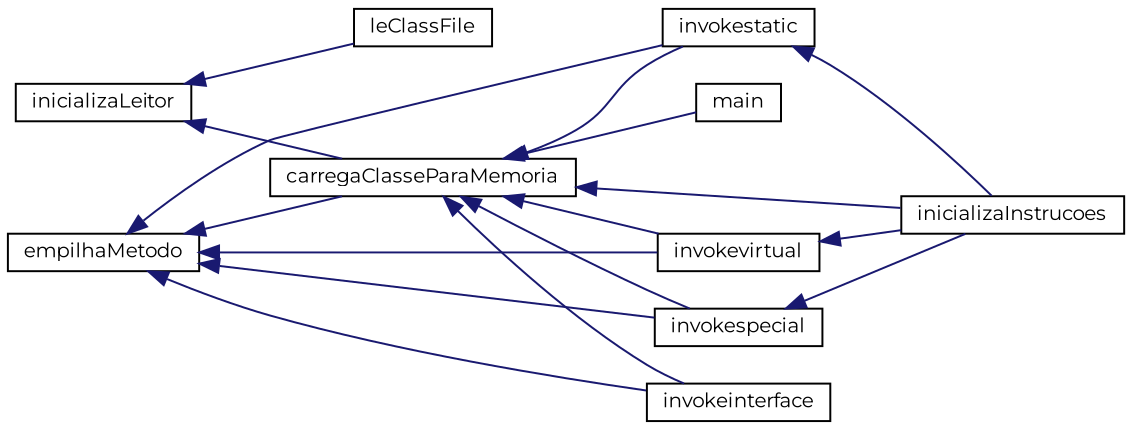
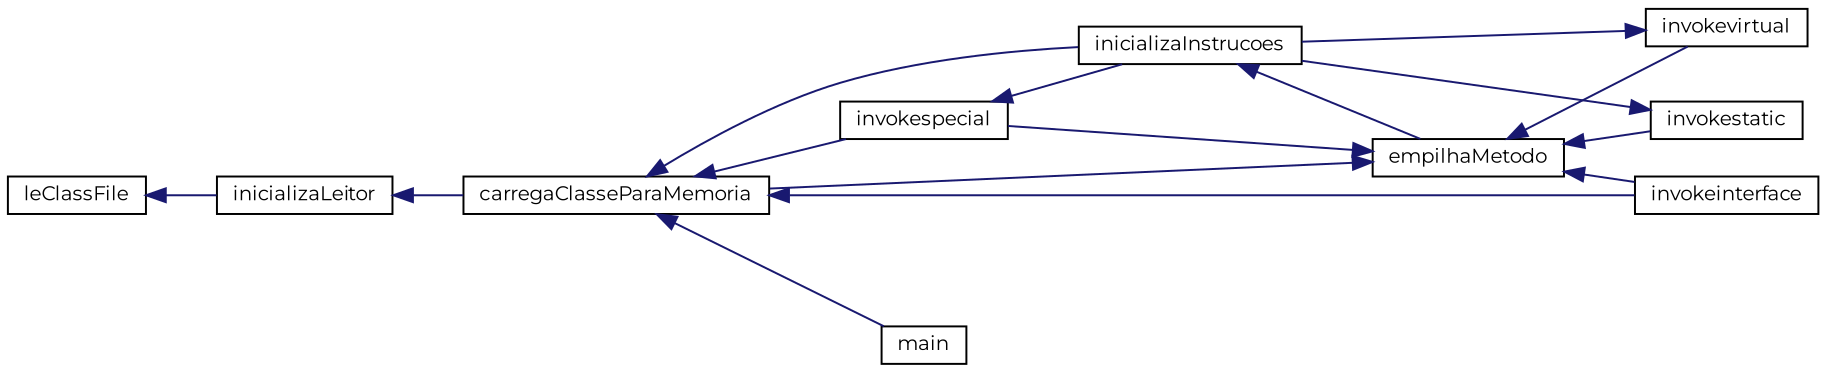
(279, 61) -> (191, 195)
(608, 103) -> none
none -> (1338, 105)
(591, 217) -> none
